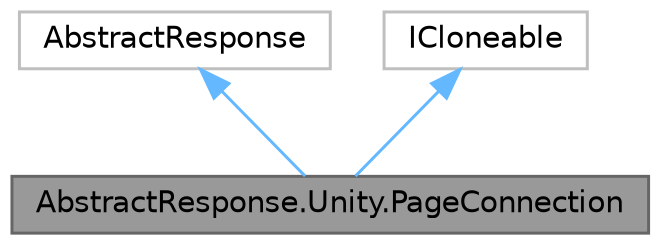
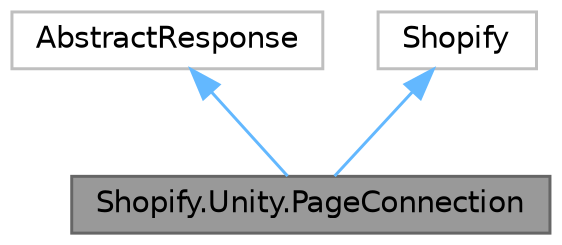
(486, 40) -> (457, 40)
(330, 205) -> (311, 205)
